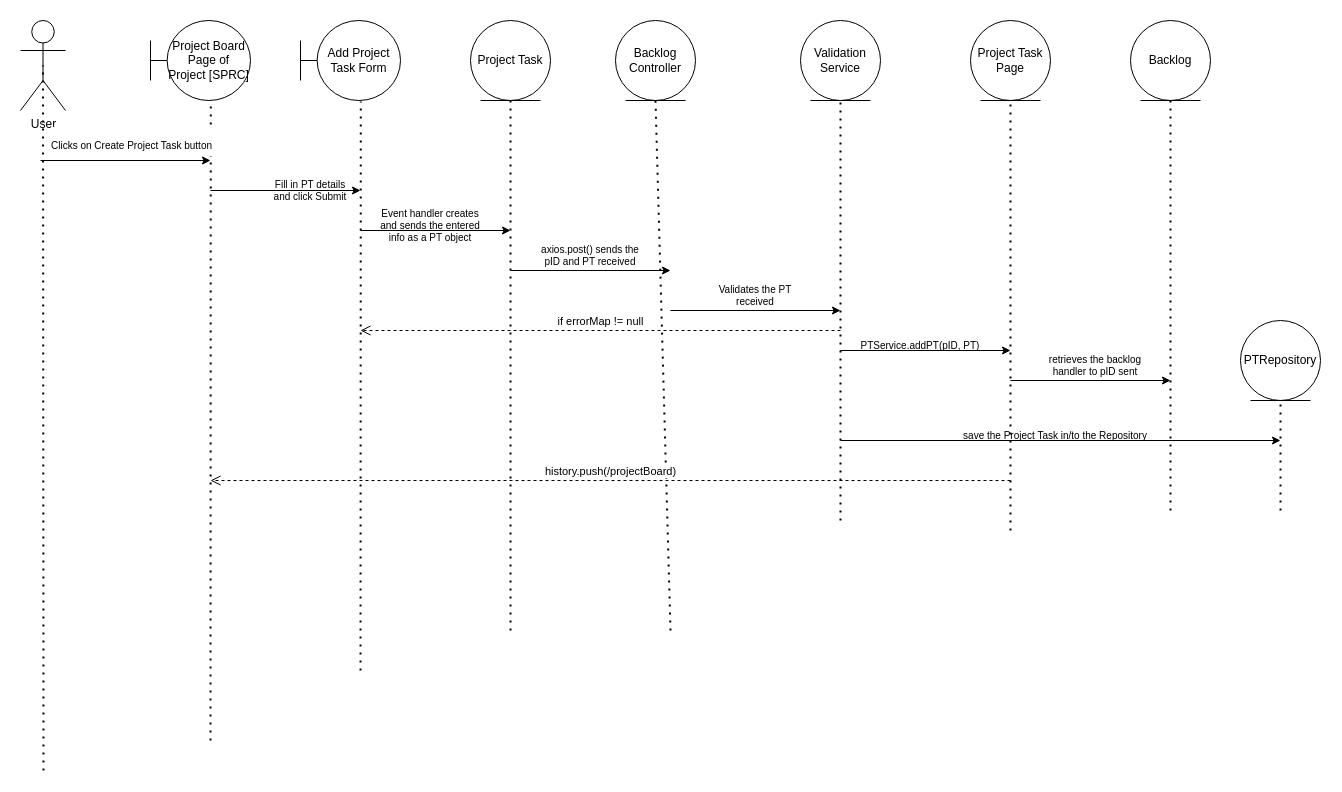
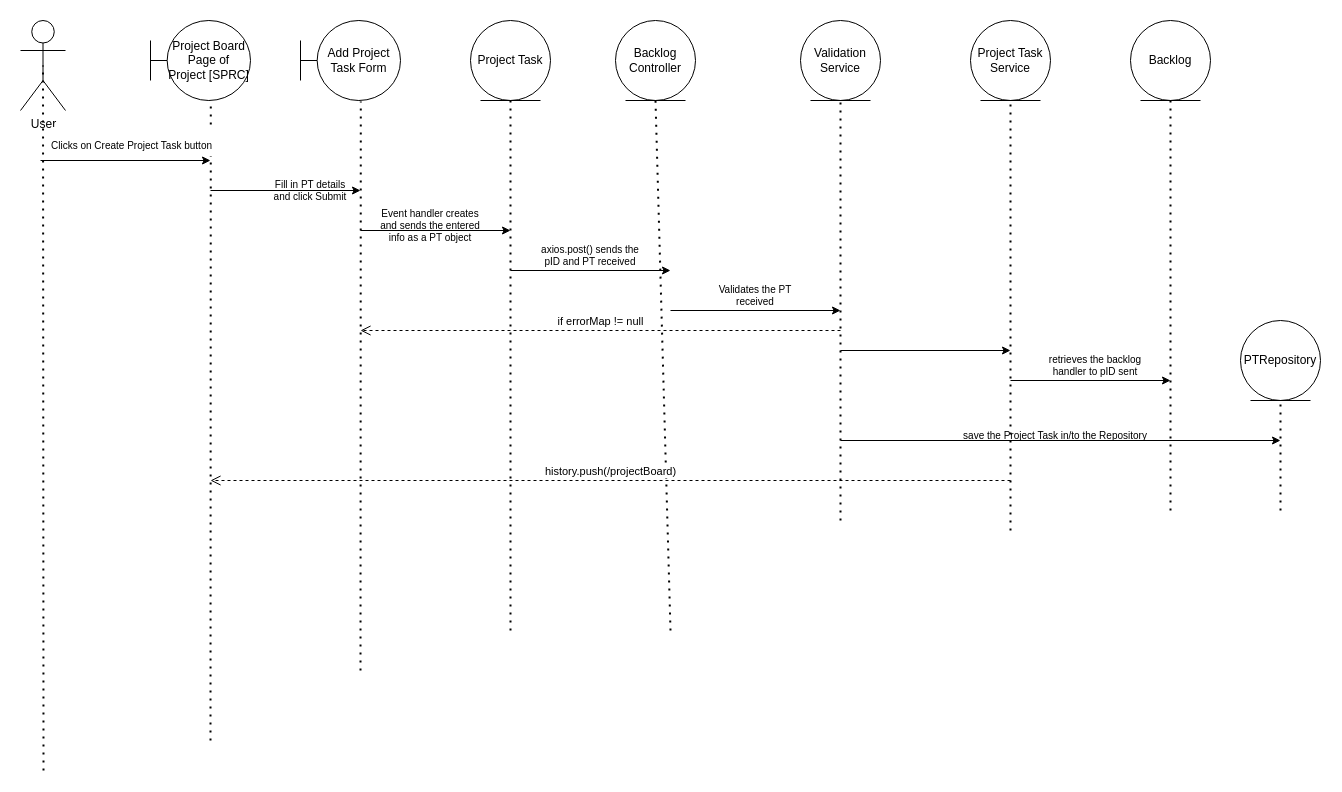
(1011, 61) -> (1011, 61)
(921, 346) -> none
